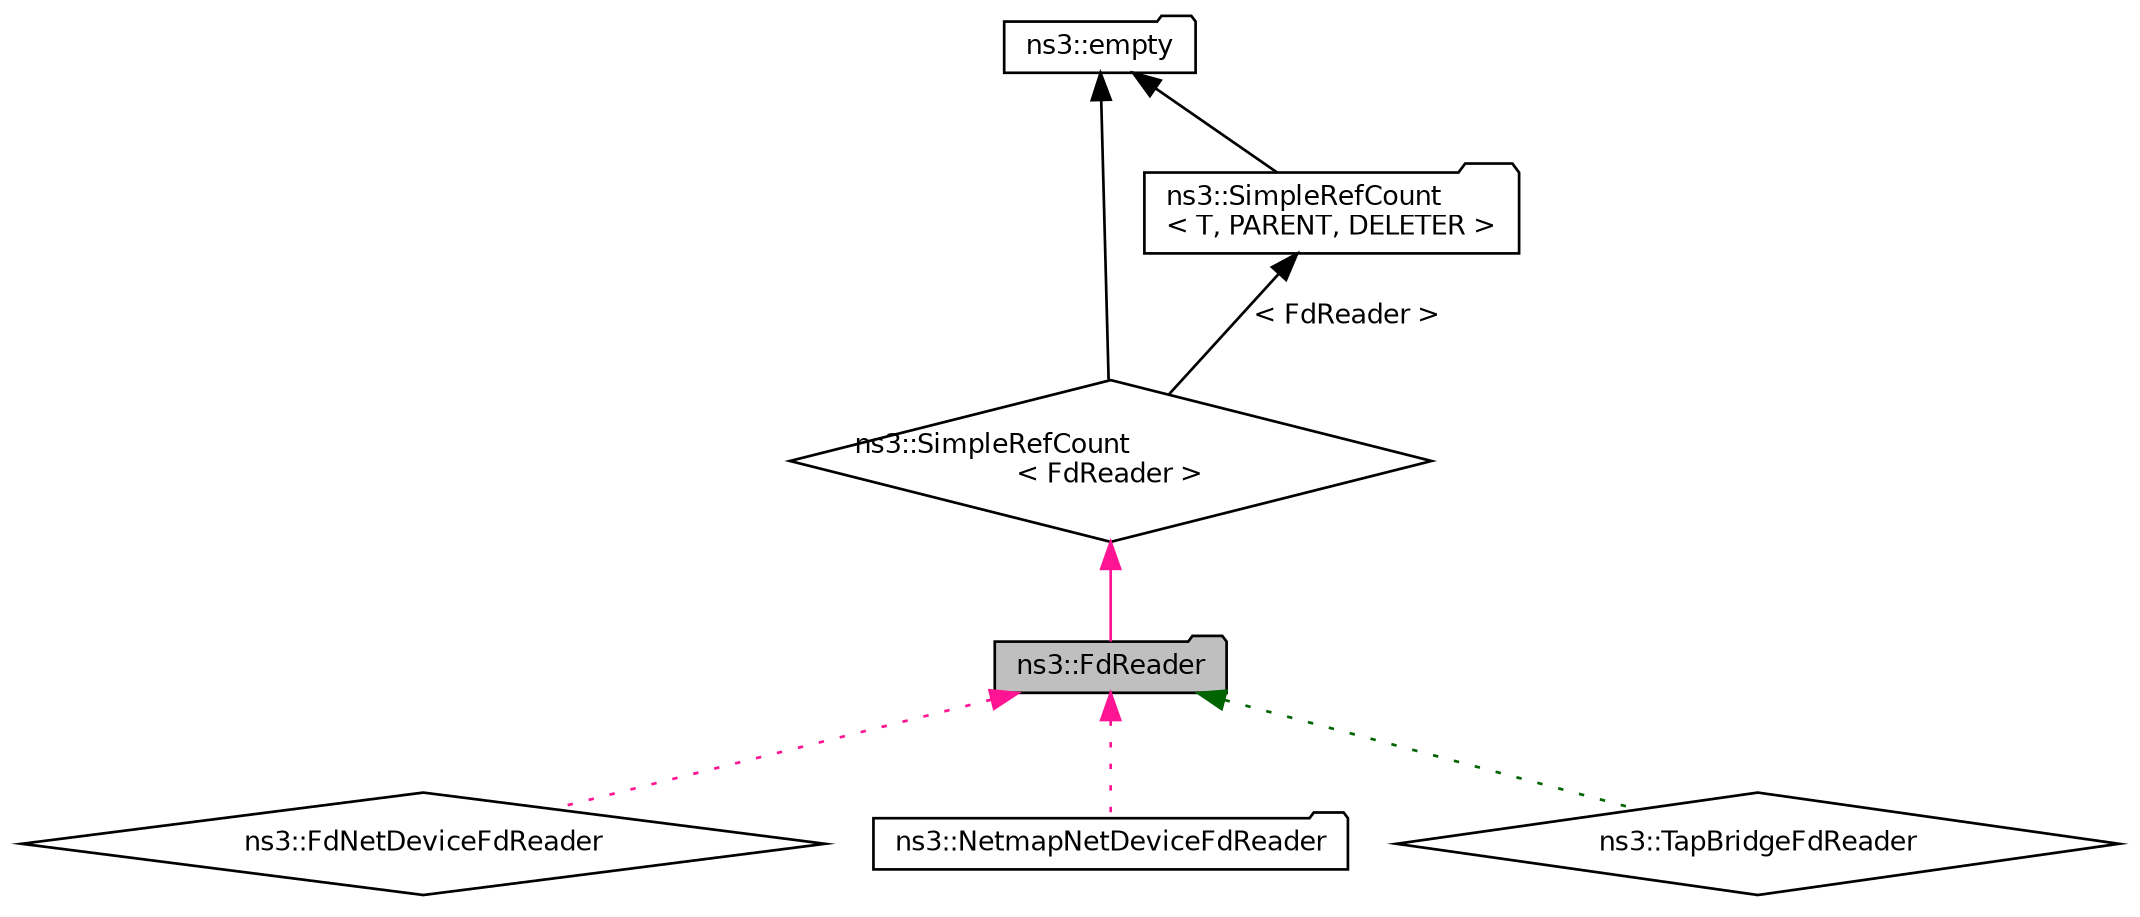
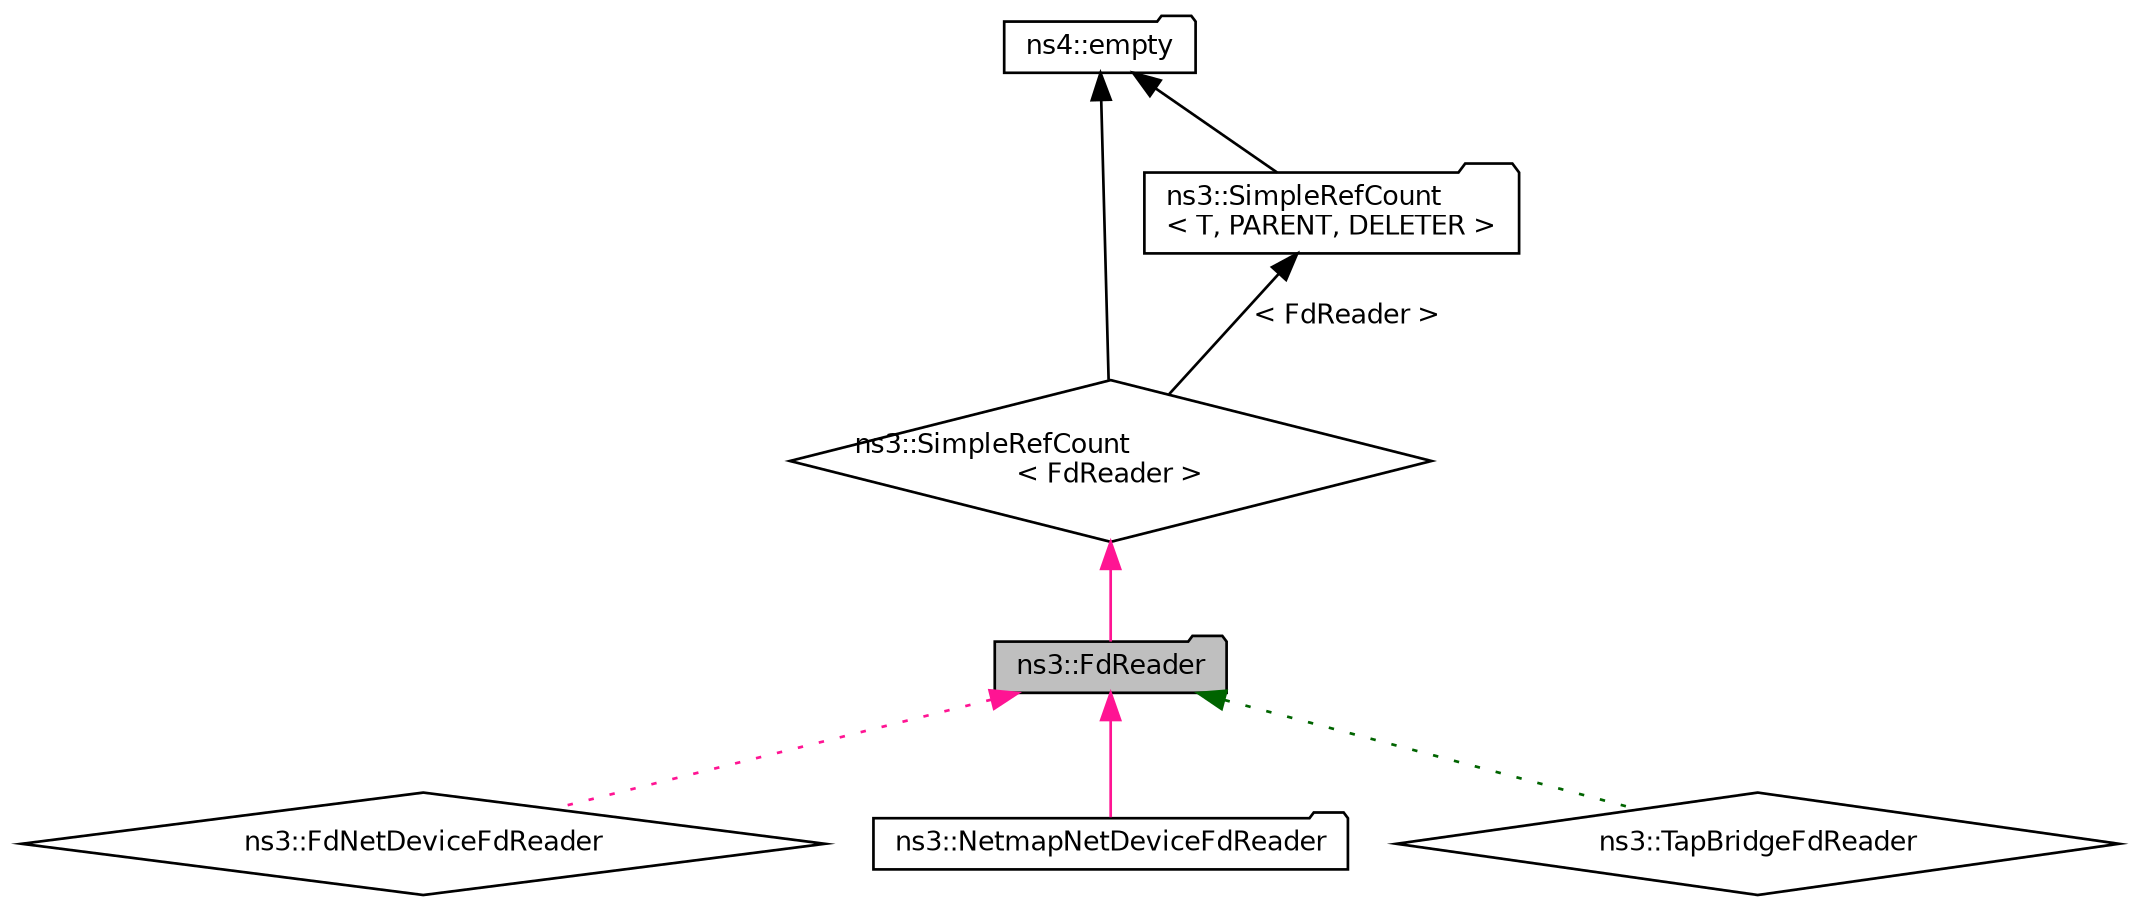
(1100, 47) -> (1100, 47)
(1111, 769) -> (1111, 769)
